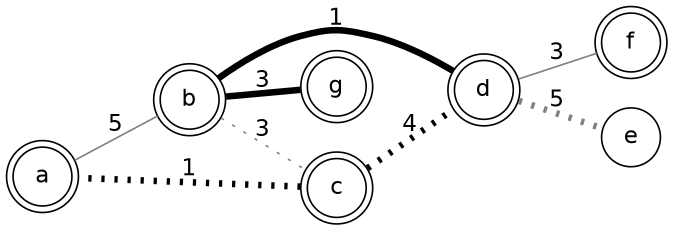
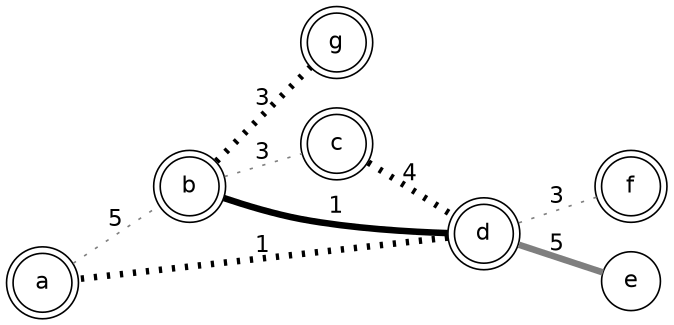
(558, 66) -> (558, 210)
(263, 93) -> (263, 114)
(561, 115) -> (561, 259)
(116, 138) -> (116, 235)
(190, 182) -> (263, 258)
